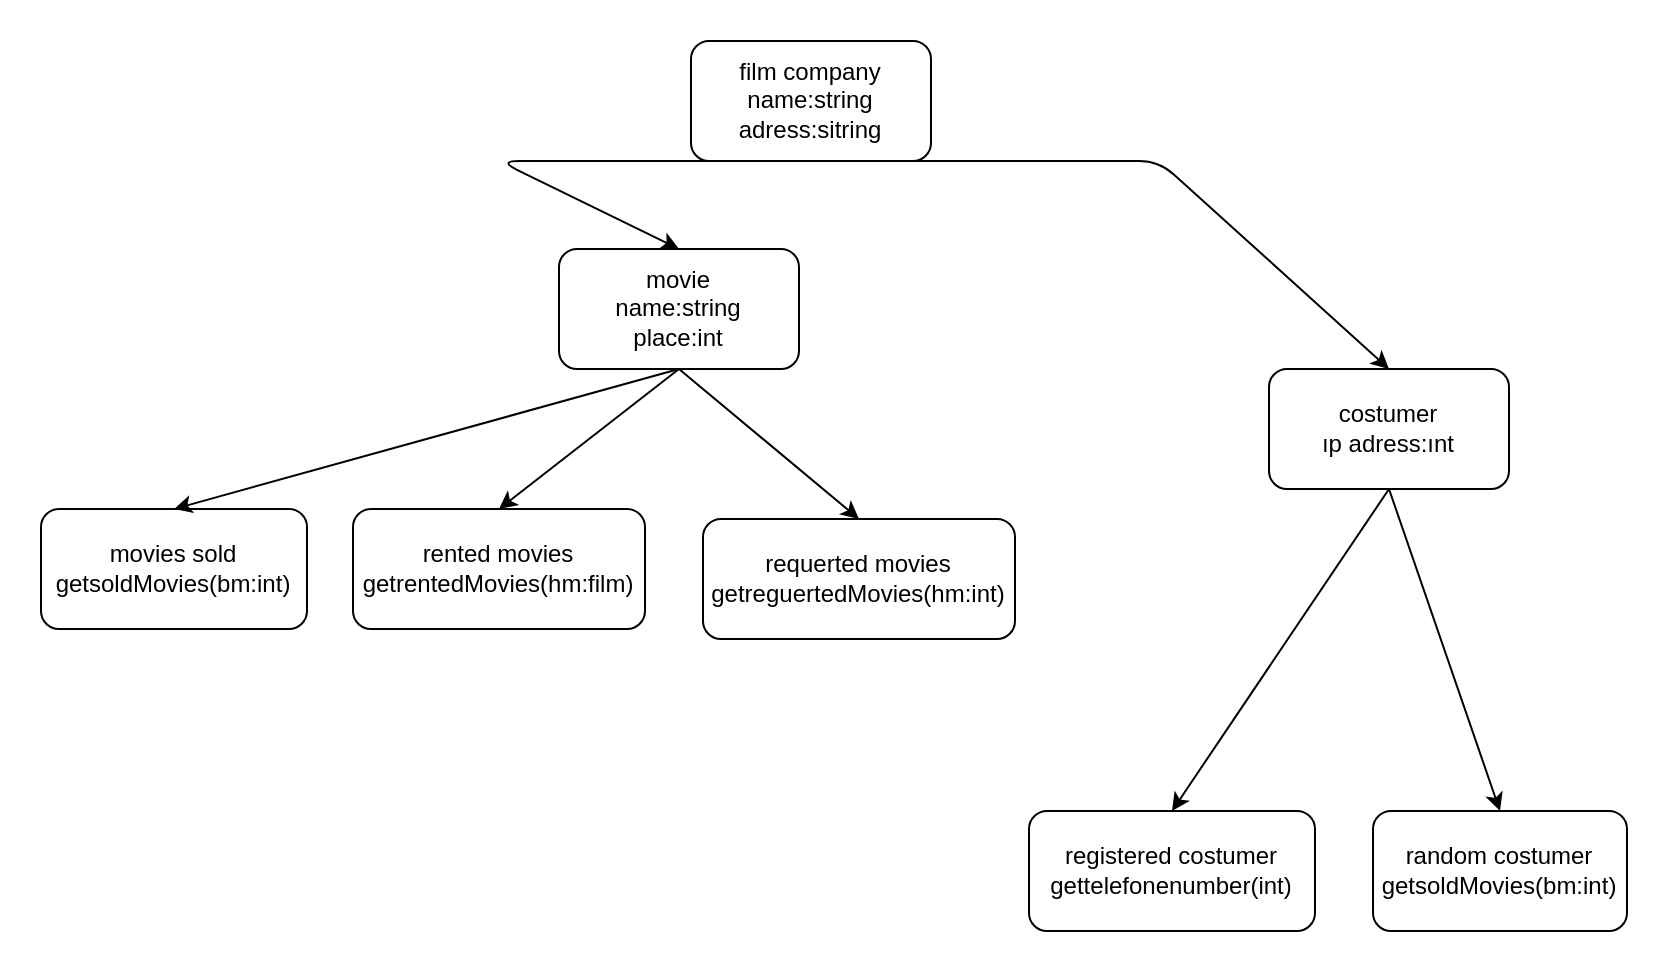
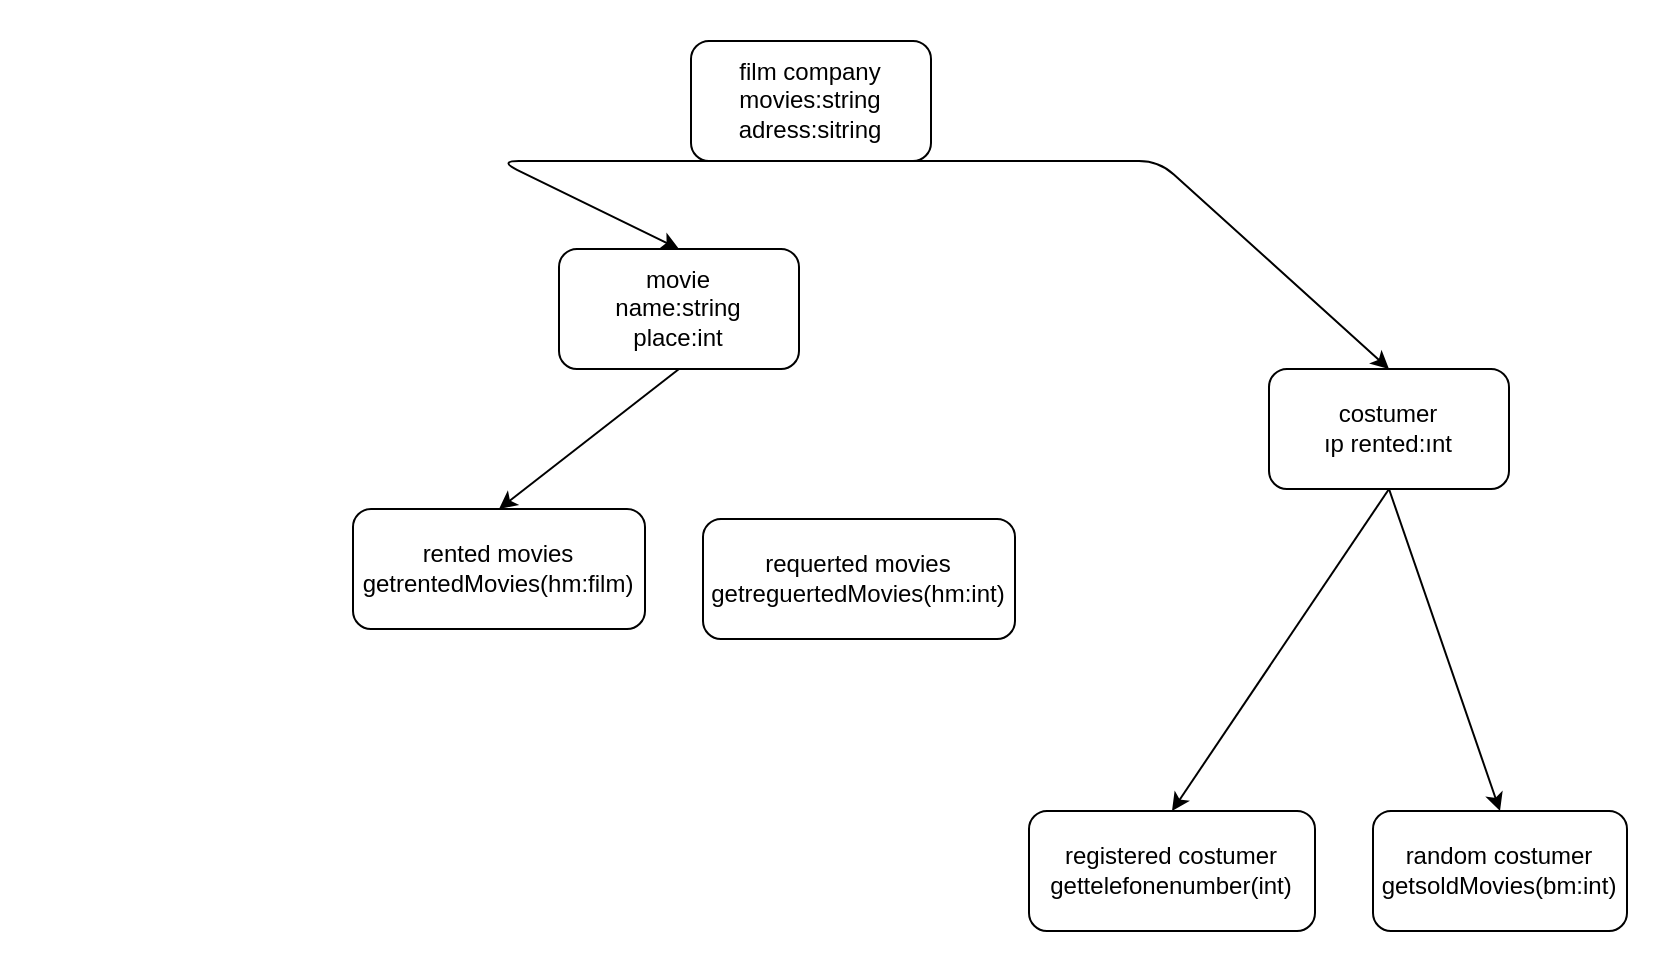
(811, 101) -> (811, 101)
(1389, 429) -> (1389, 429)
(429, 438) -> none
(764, 440) -> none
(174, 569) -> none
